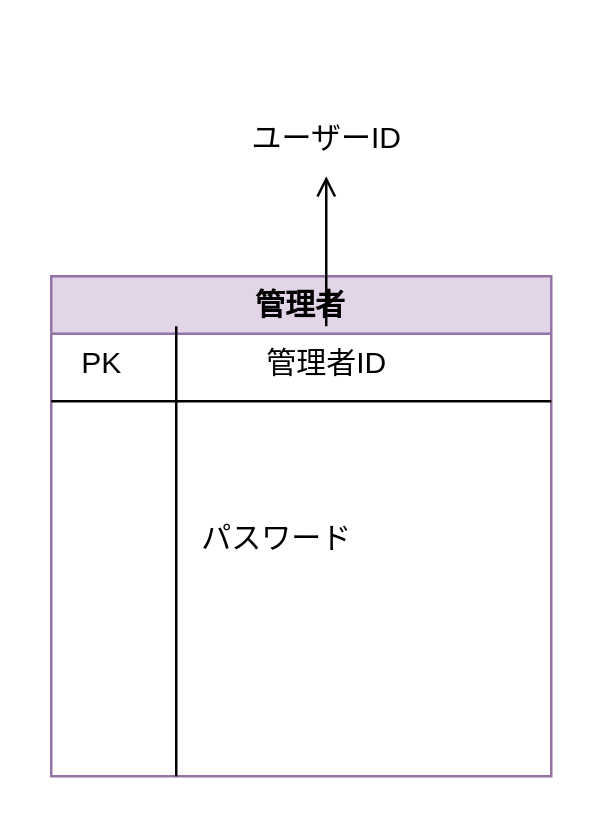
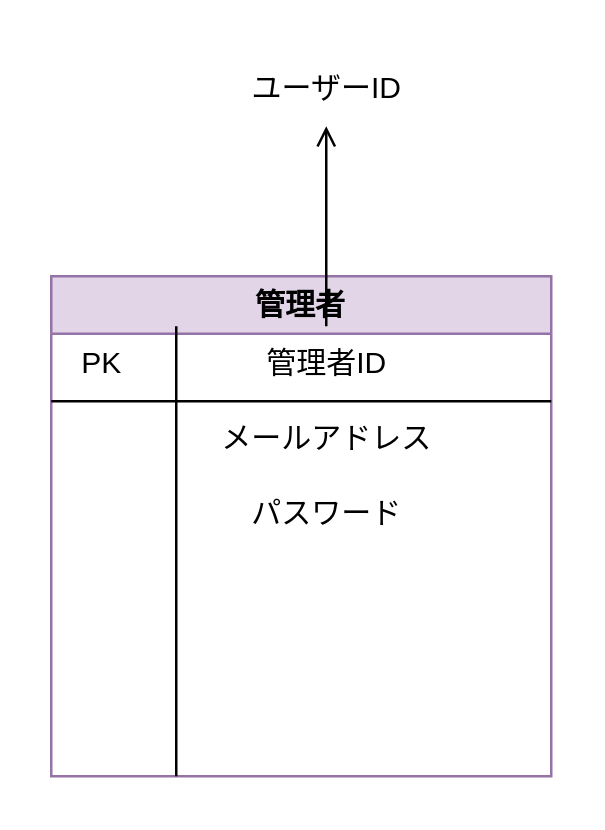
(326, 139) -> (326, 89)
none -> (326, 439)
(276, 539) -> (326, 514)
